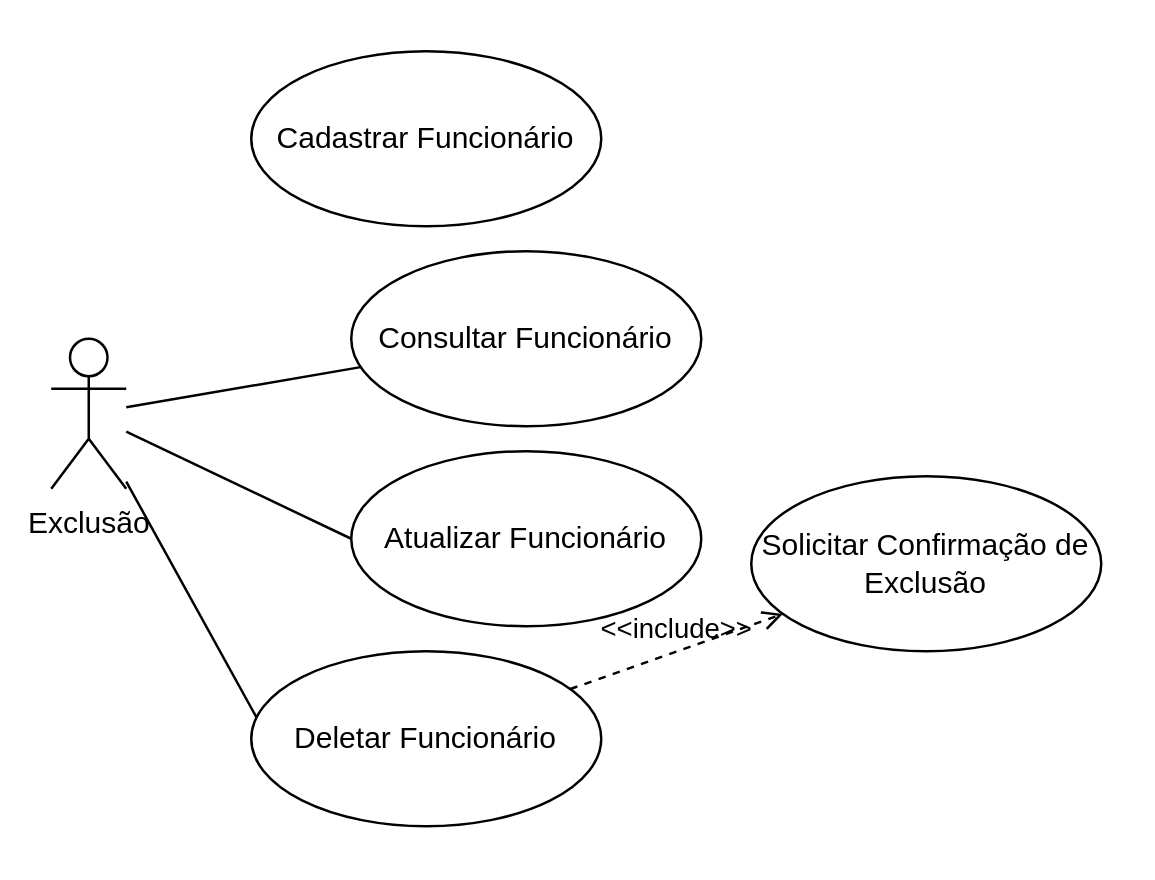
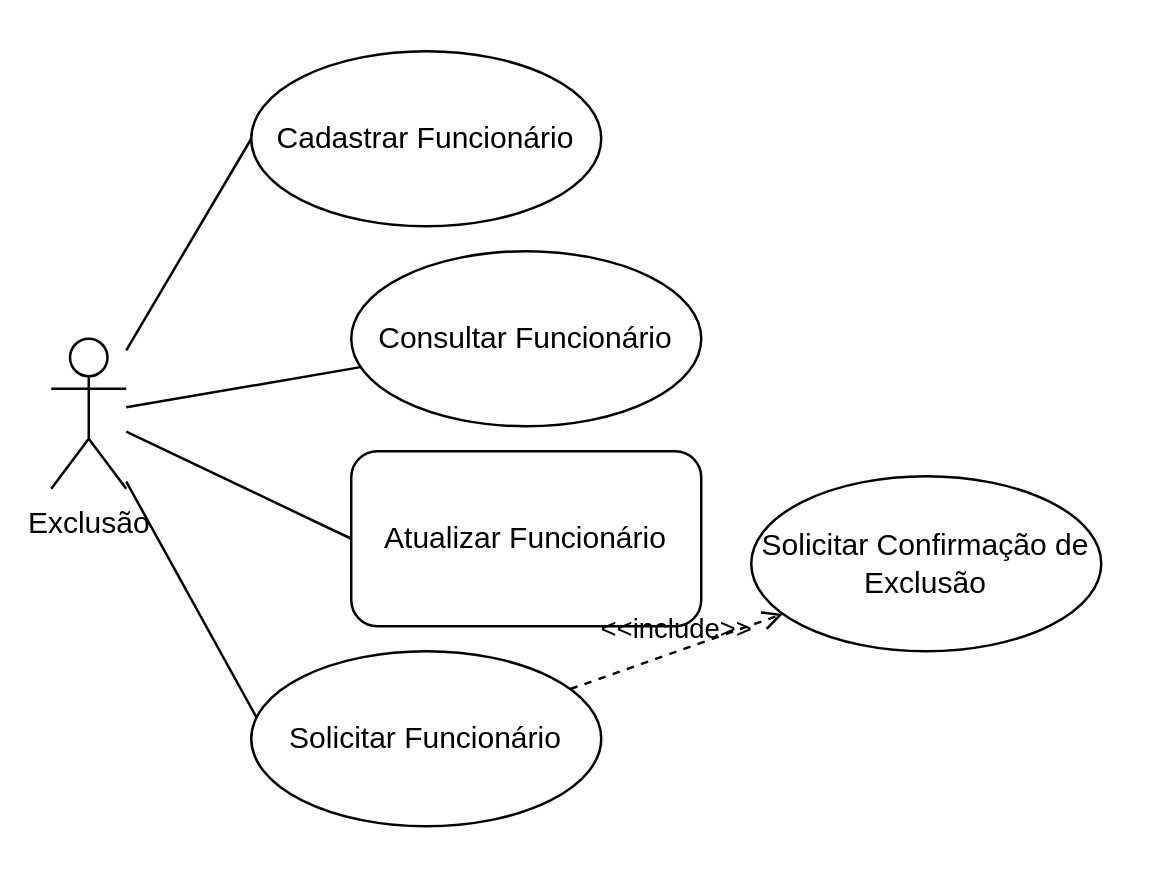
none -> (188, 245)
(526, 539) -> (526, 539)
(426, 739) -> (426, 739)
